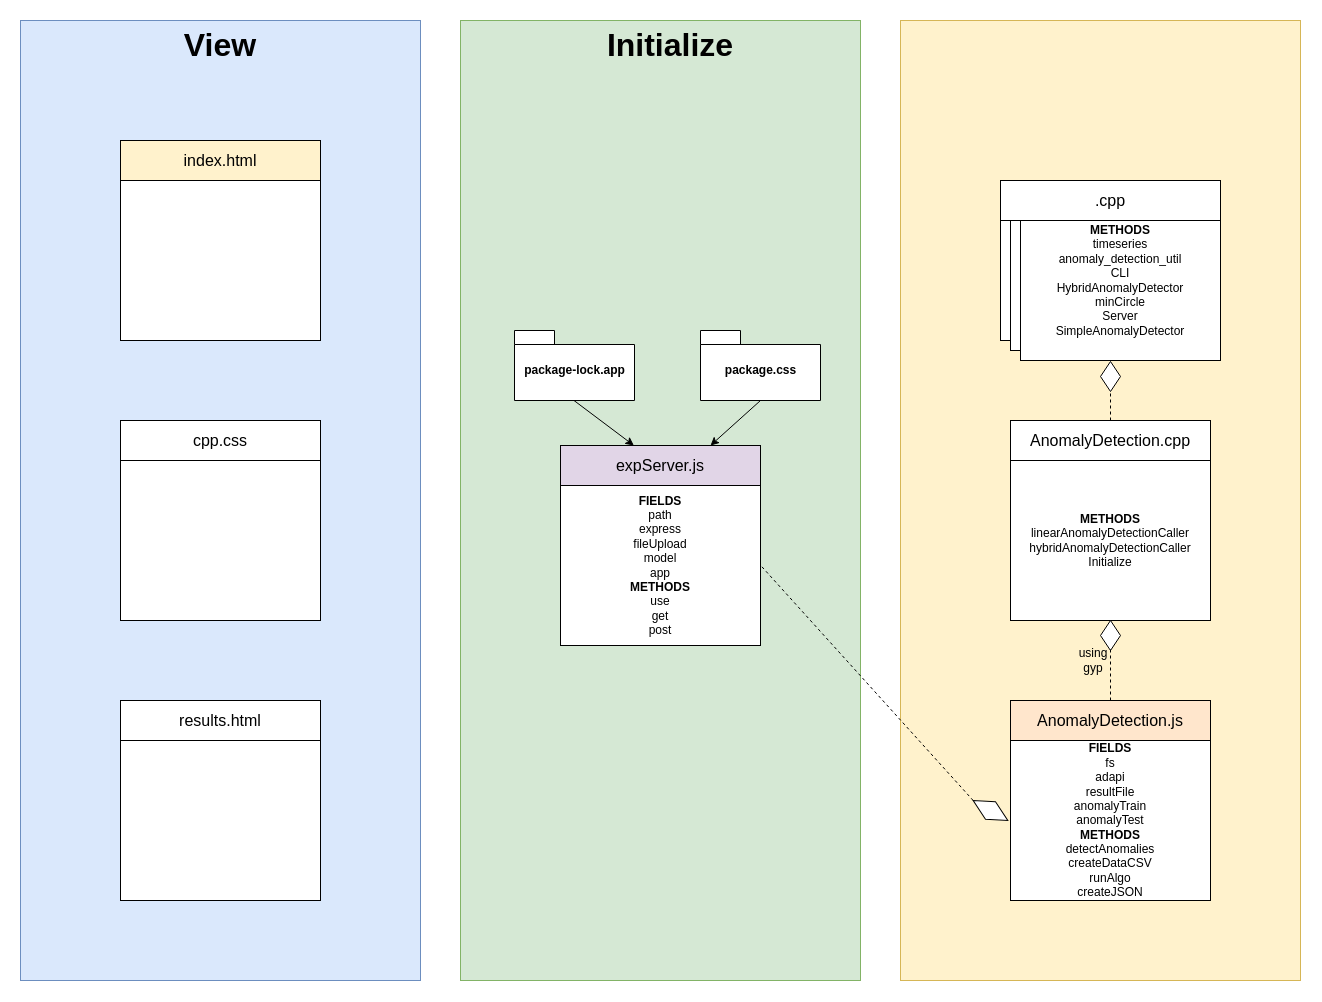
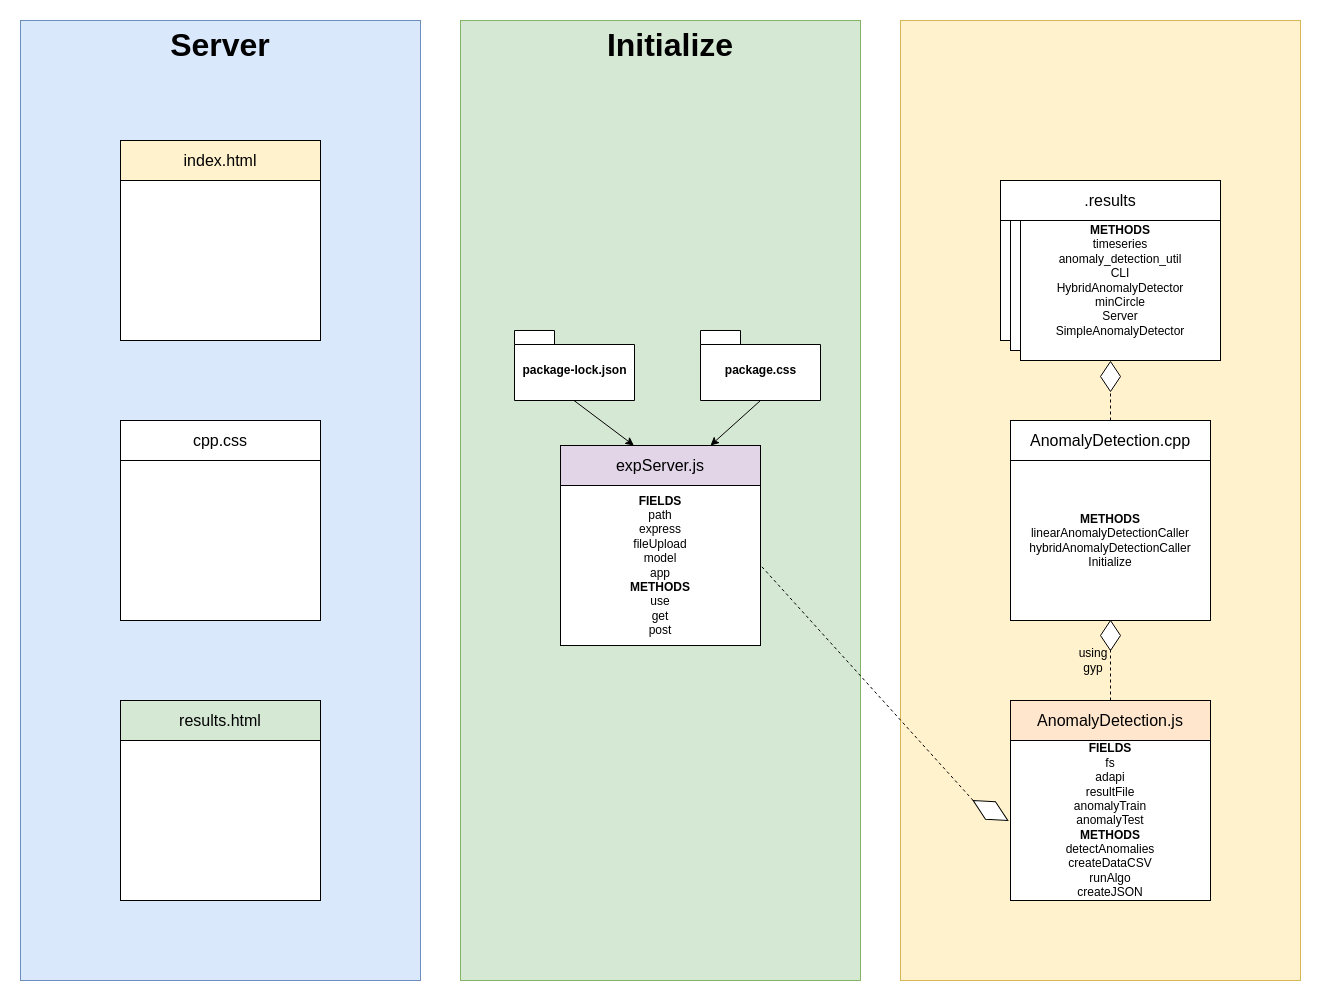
(221, 46) -> (221, 46)
(1111, 201) -> (1111, 201)
(575, 371) -> (575, 371)
(221, 721) -> (221, 721)
